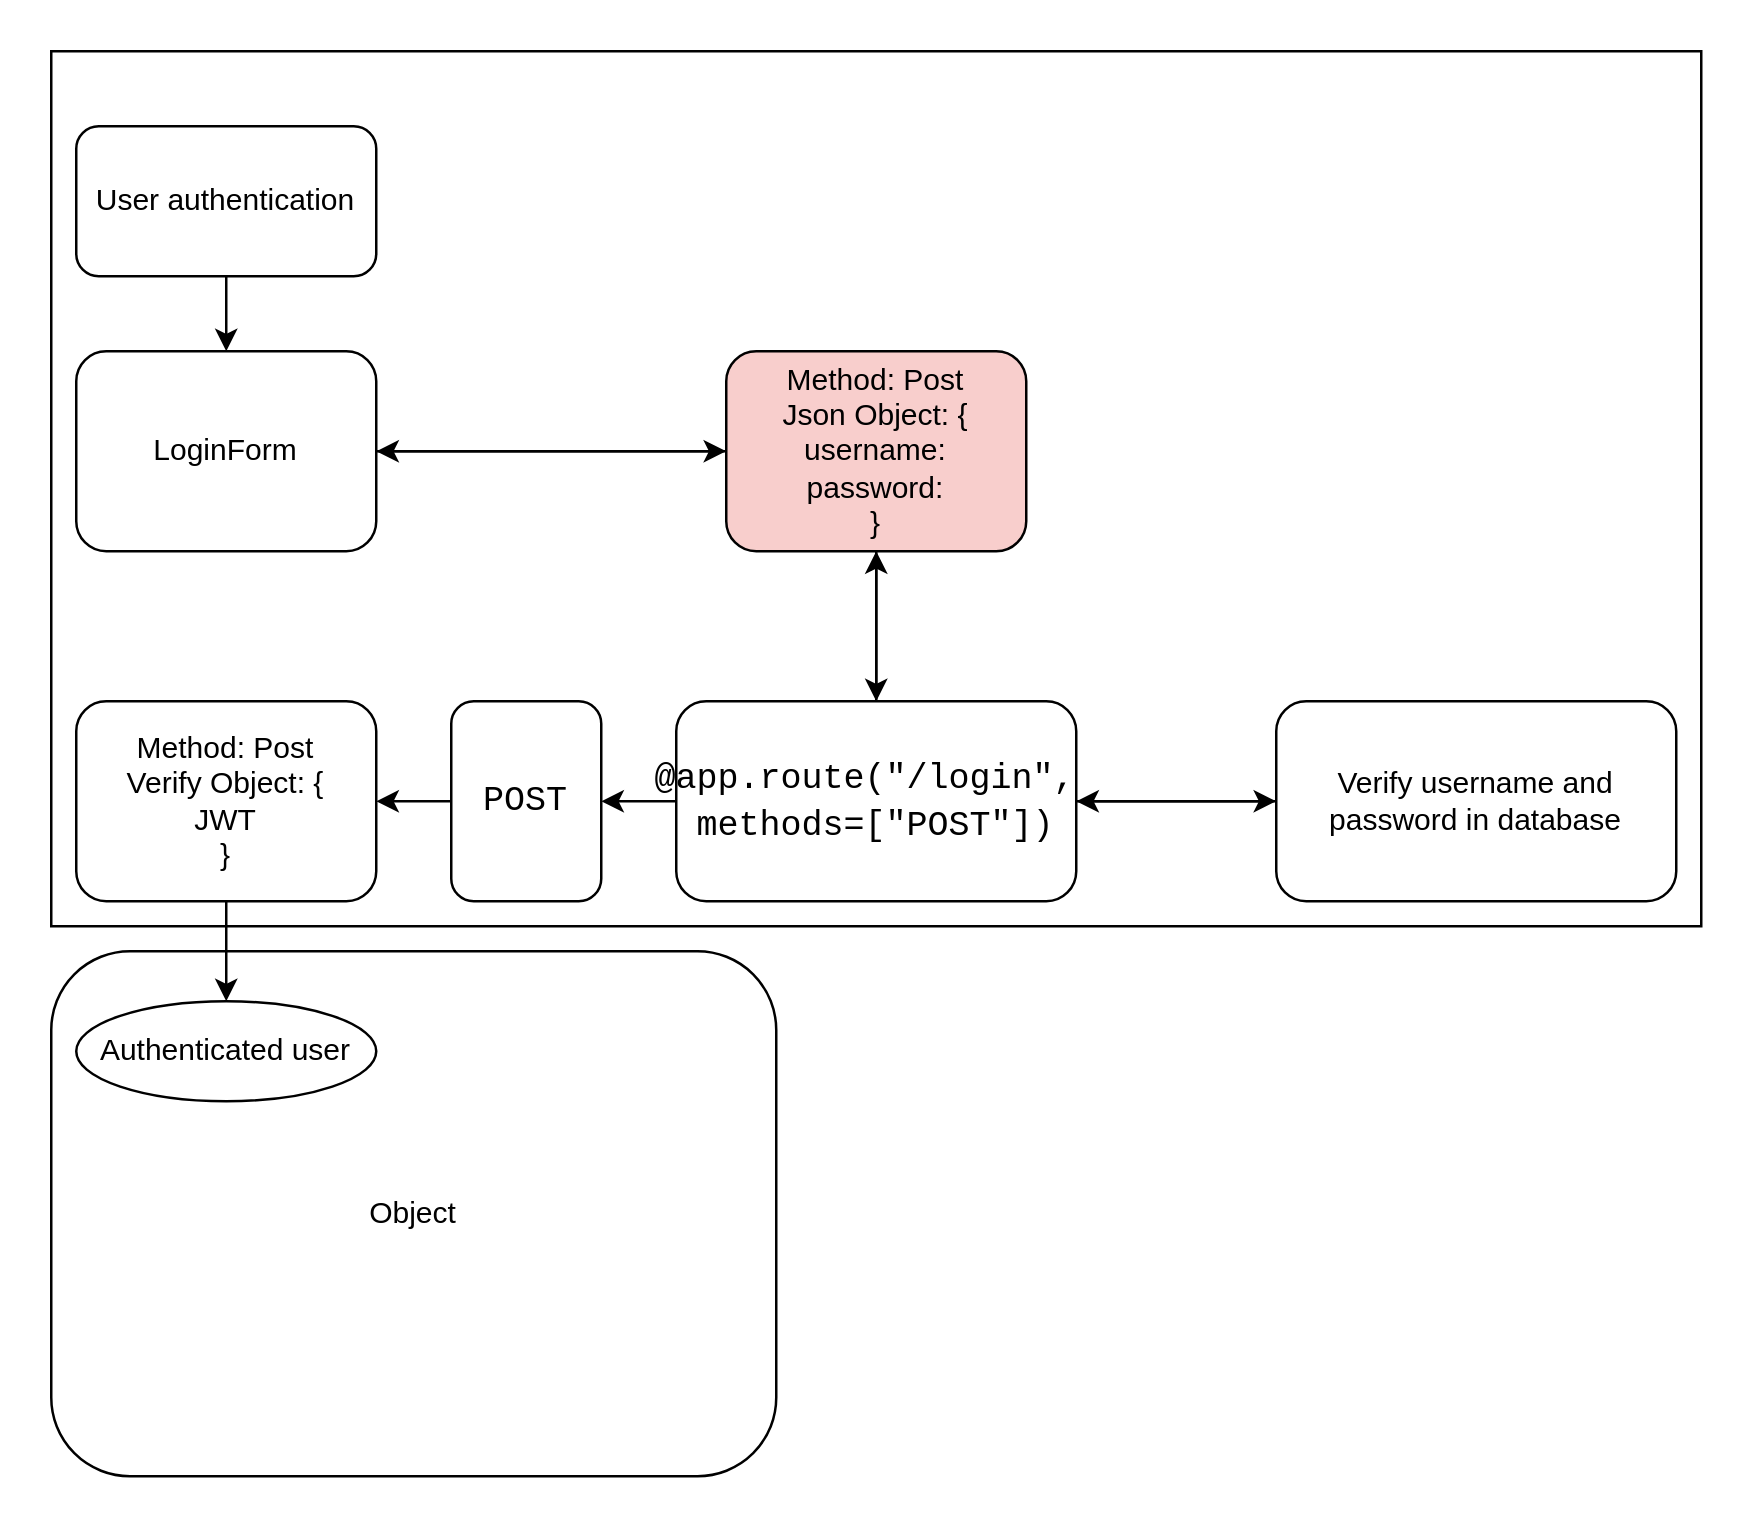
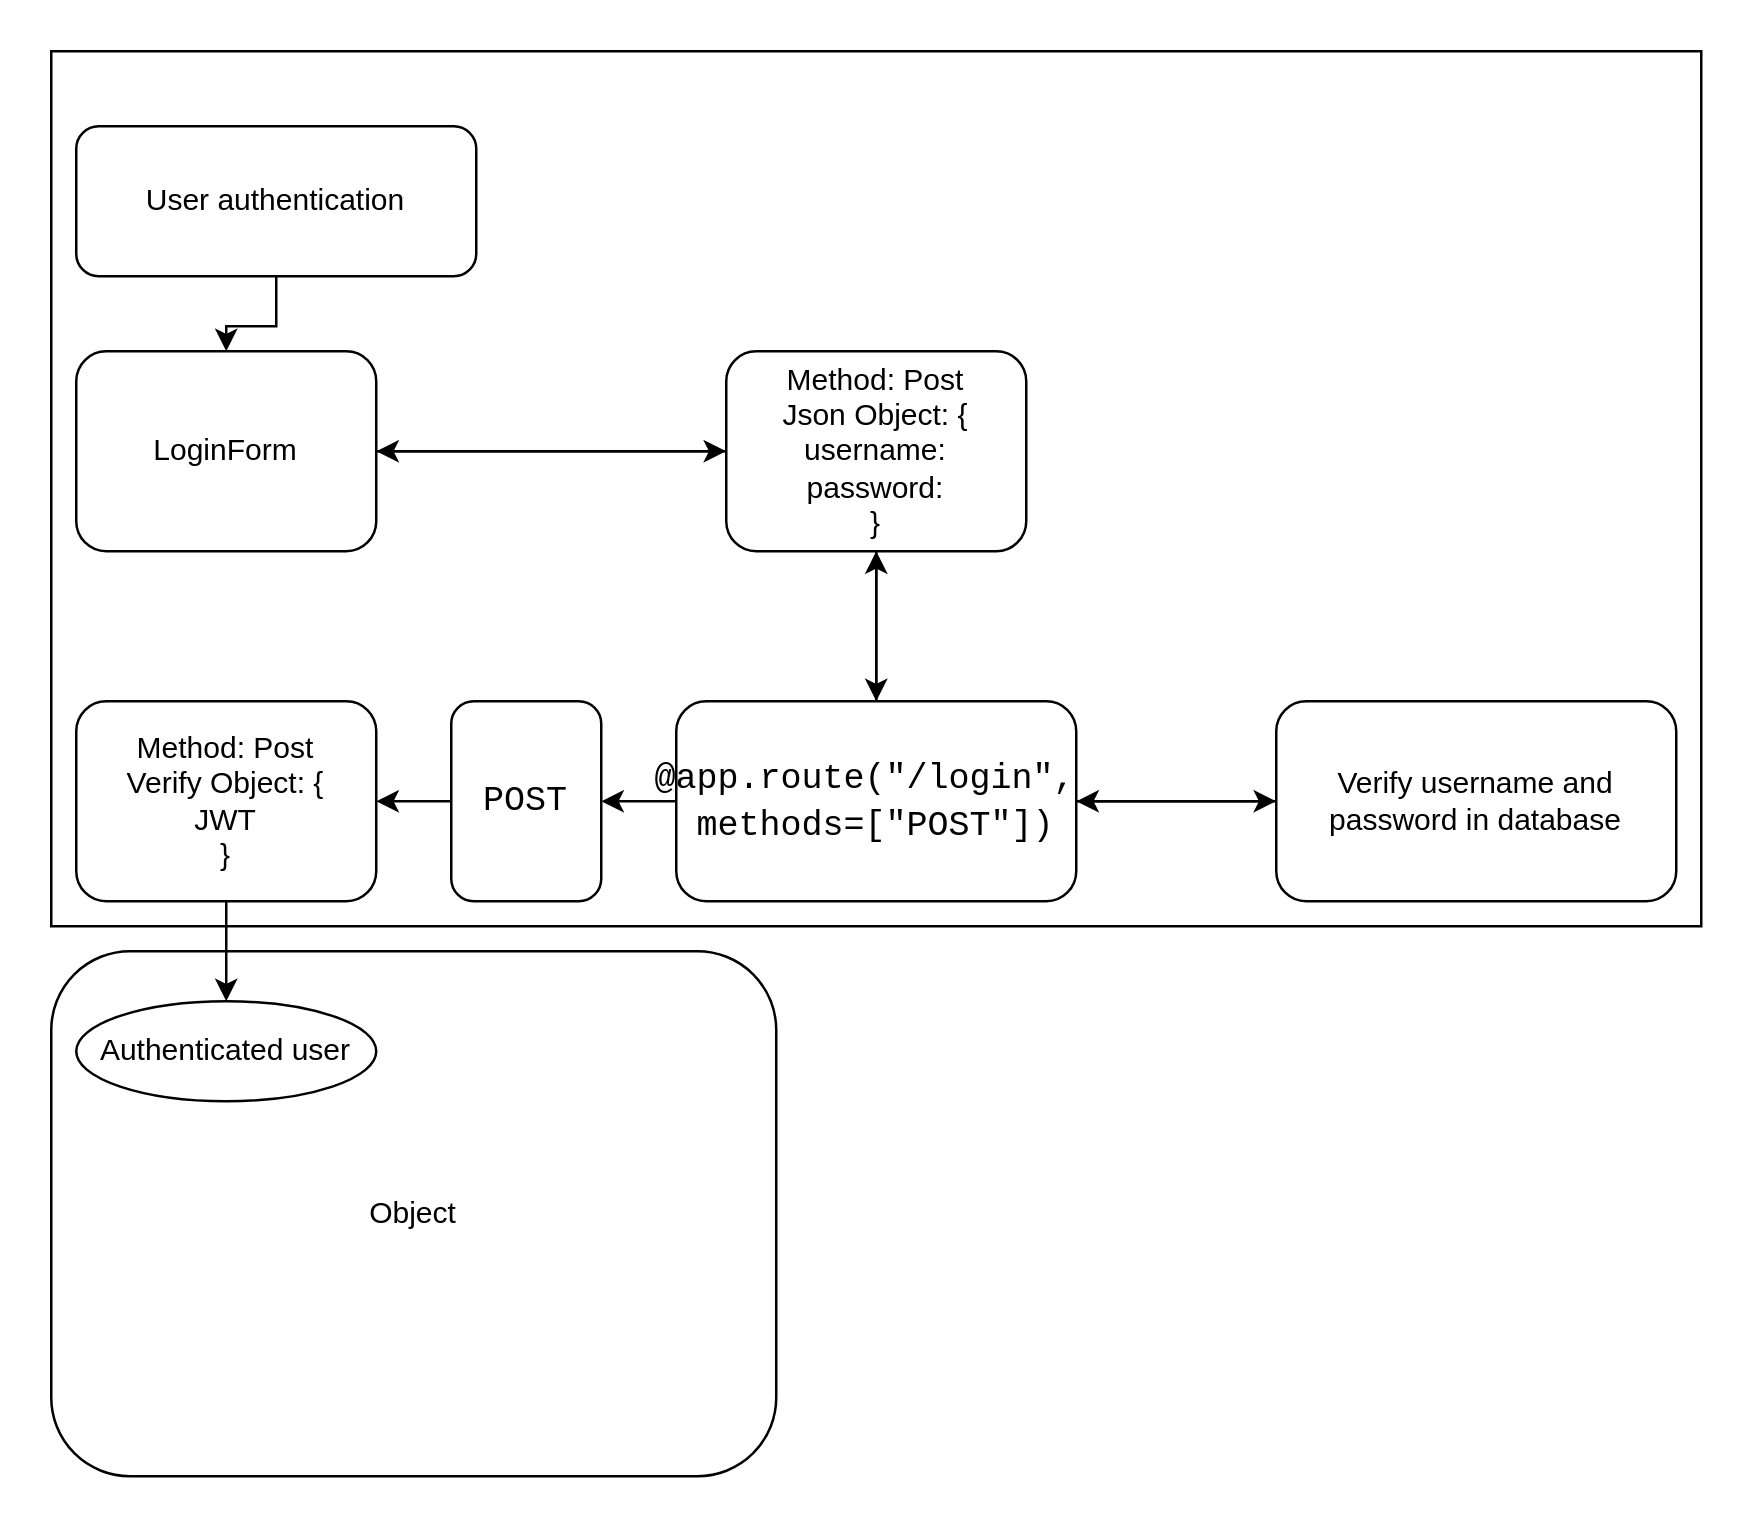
(226, 201) -> (276, 201)
(876, 451) -> (876, 451)
